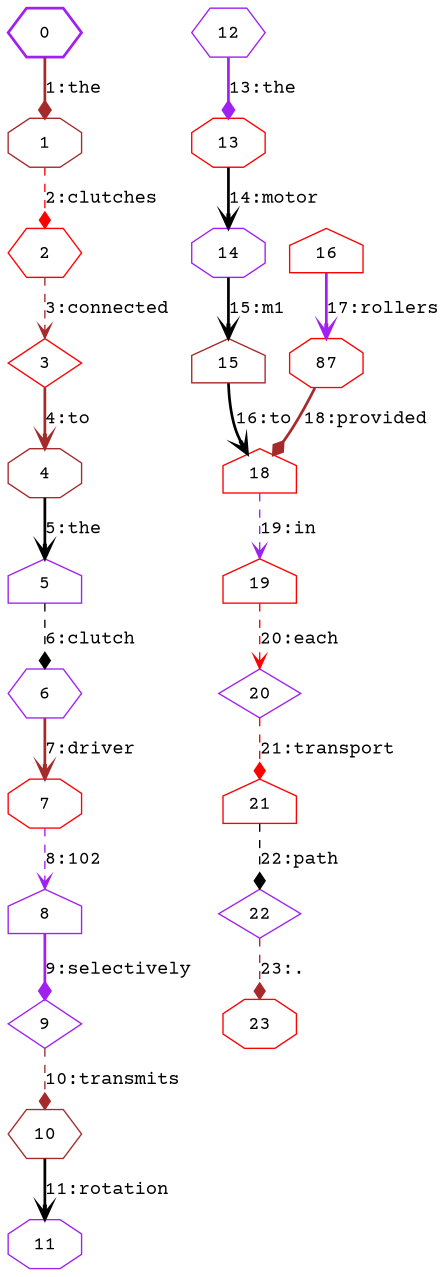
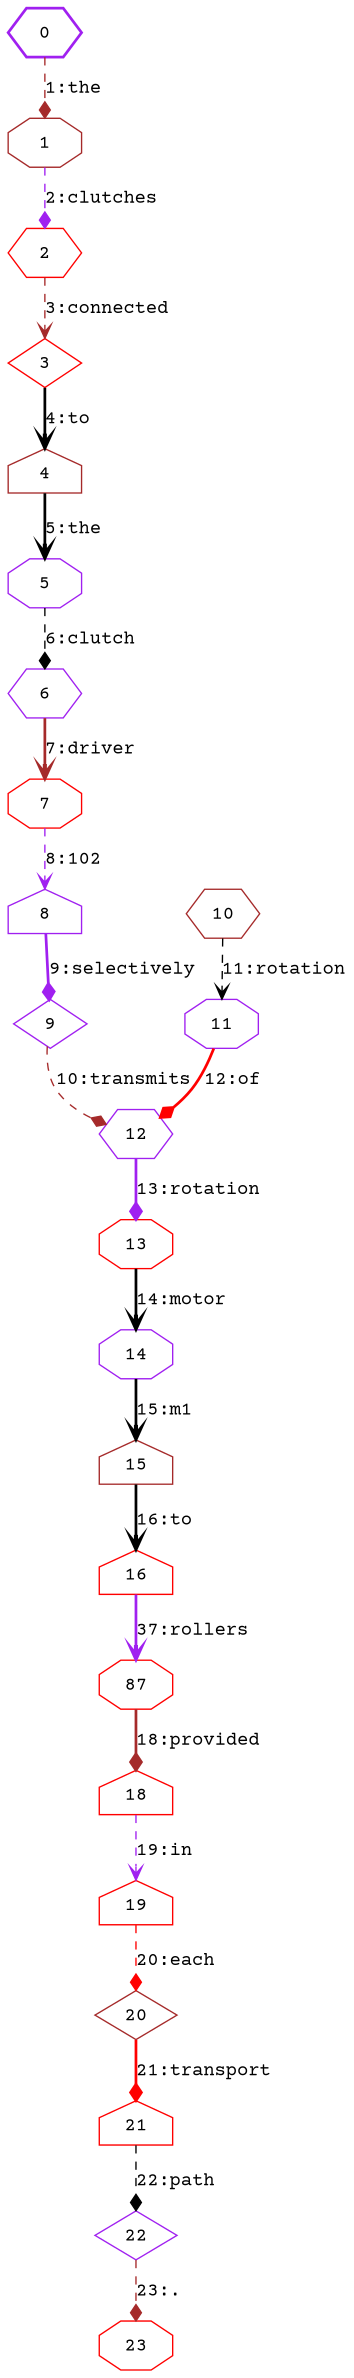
(45, 79) -> (45, 79)
(262, 88) -> (198, 1189)
(45, 190) -> (45, 190)
(383, 308) -> (192, 1630)
(45, 411) -> (45, 411)
(232, 413) -> (136, 1510)
(45, 473) -> (45, 473)
(45, 583) -> (45, 583)
(260, 629) -> (136, 1949)
(260, 693) -> (136, 2015)
(260, 740) -> (136, 2062)
(45, 1071) -> (56, 1090)
none -> (198, 1081)
(45, 1182) -> (222, 962)
